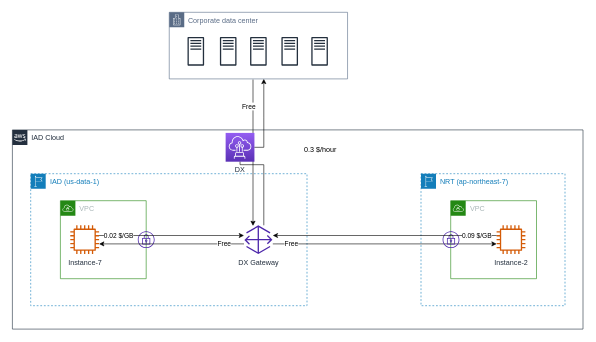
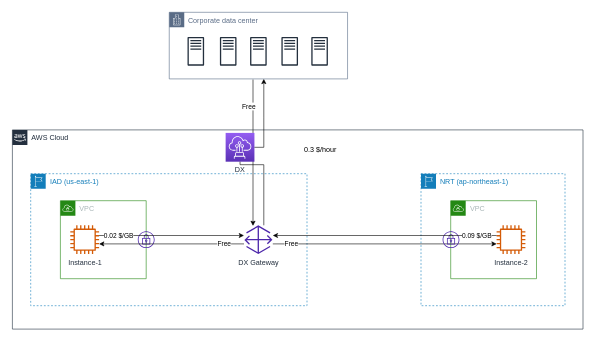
(48, 138) -> (48, 138)
(79, 182) -> (79, 182)
(479, 182) -> (479, 182)
(85, 263) -> (85, 263)
